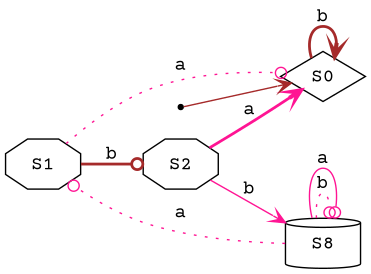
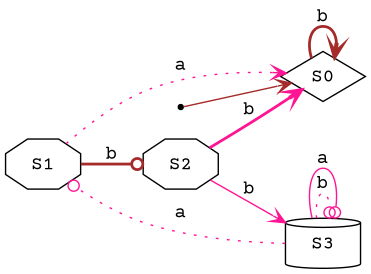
(161, 85) -> (161, 85)
(250, 109) -> (250, 109)
(323, 243) -> (323, 243)
